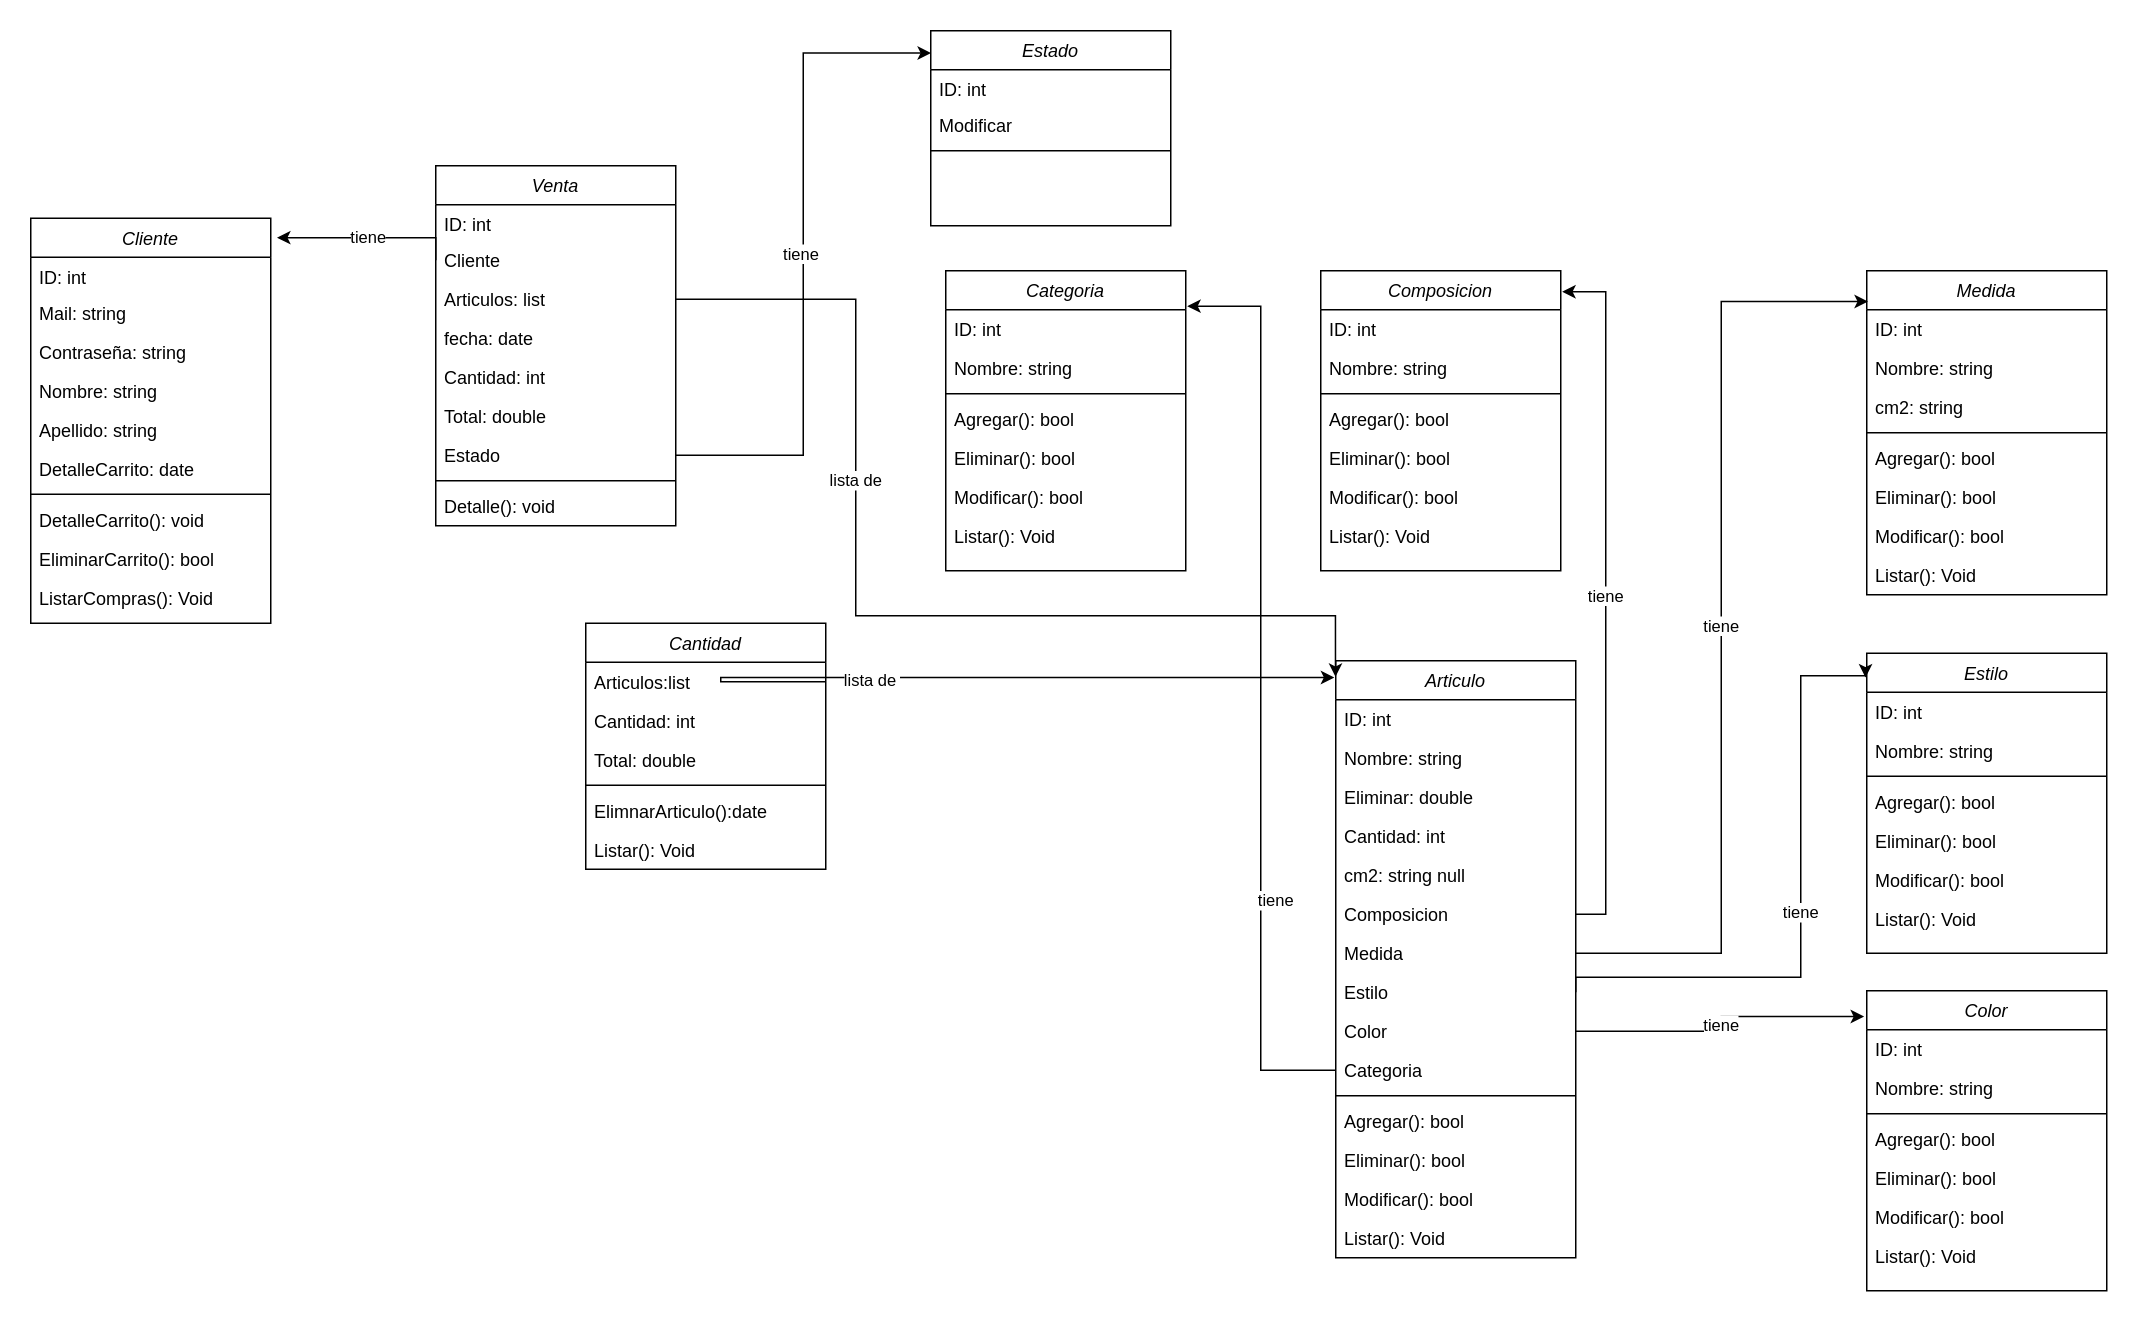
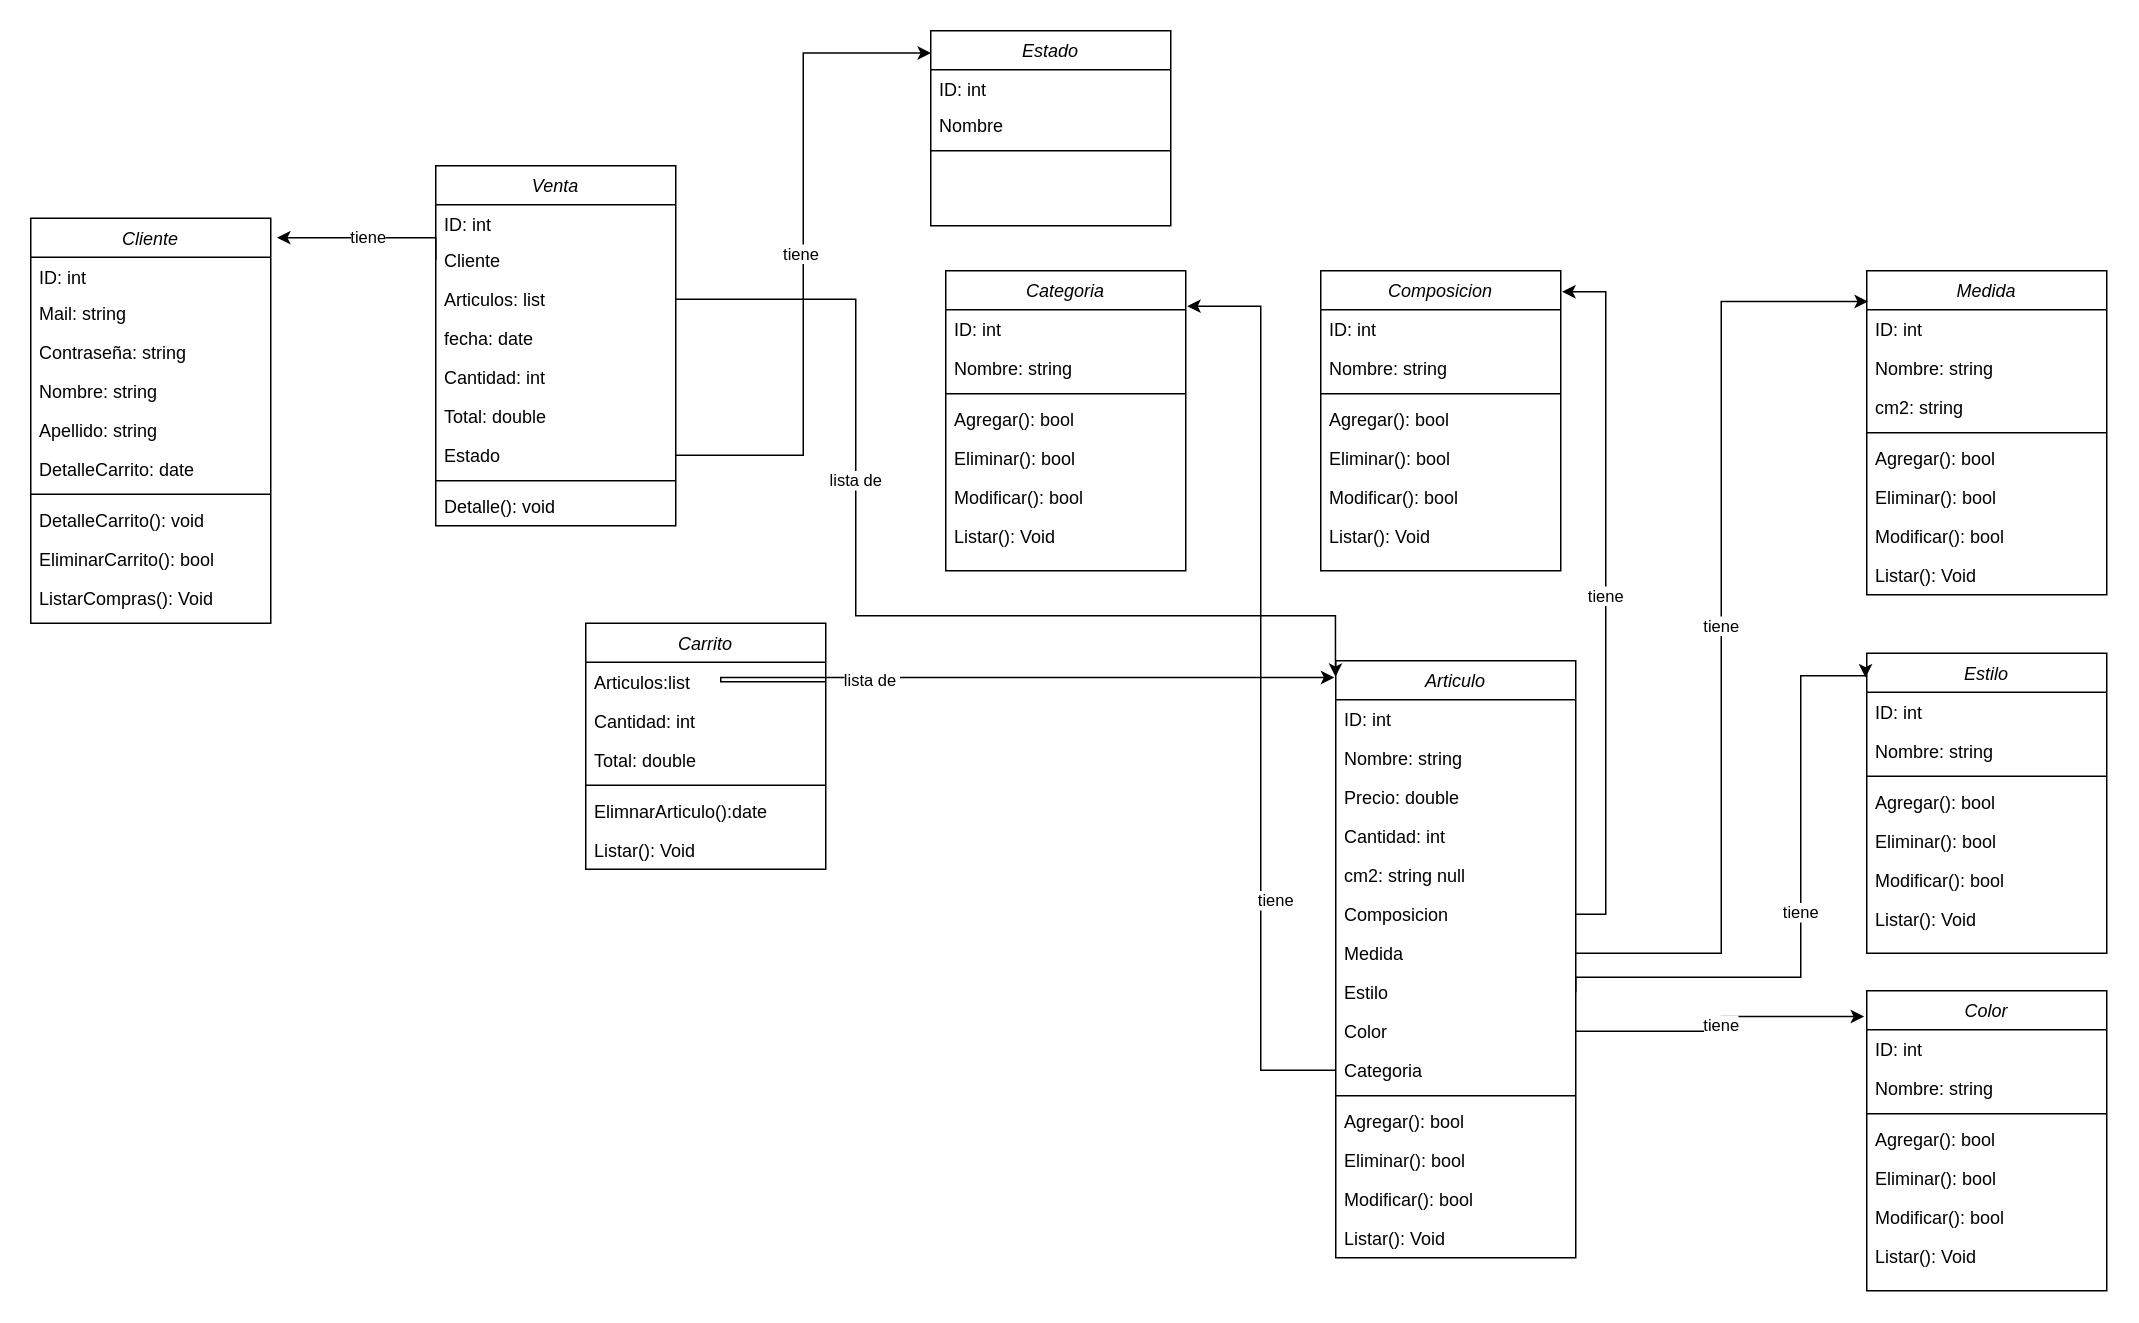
(980, 126) -> (969, 126)
(705, 644) -> (705, 644)
(1411, 798) -> (1405, 798)
